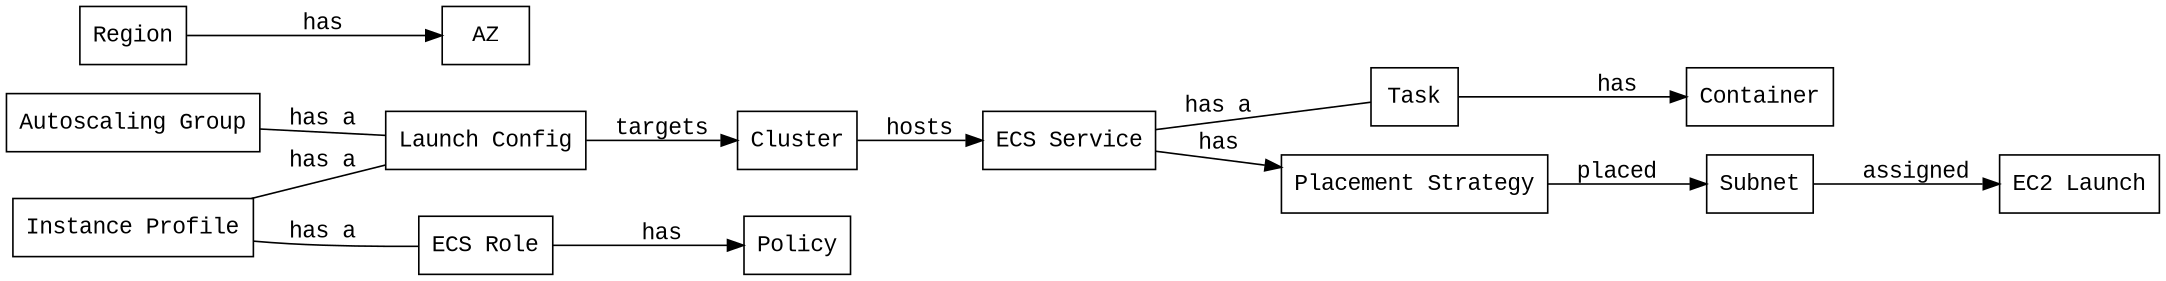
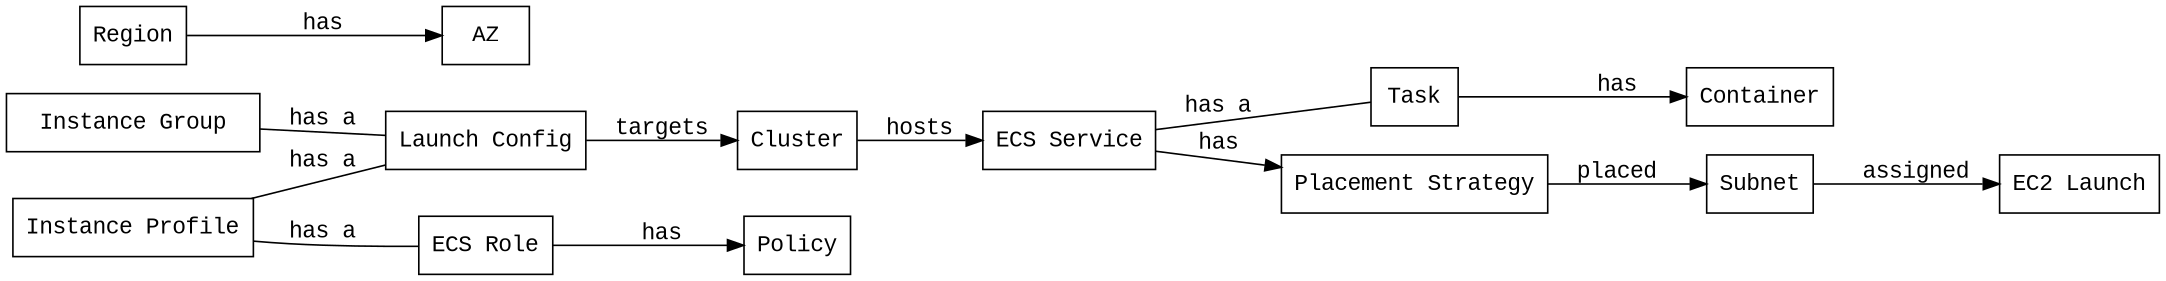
(133, 123) -> (133, 123)
